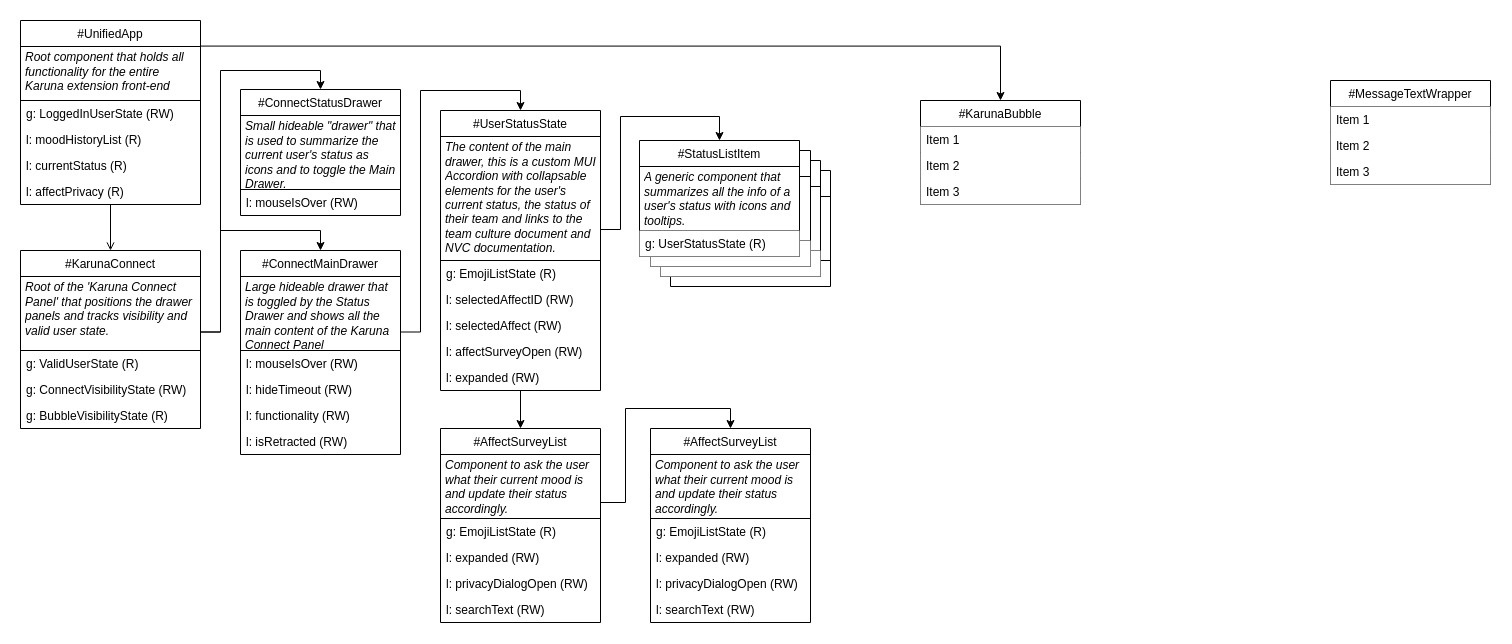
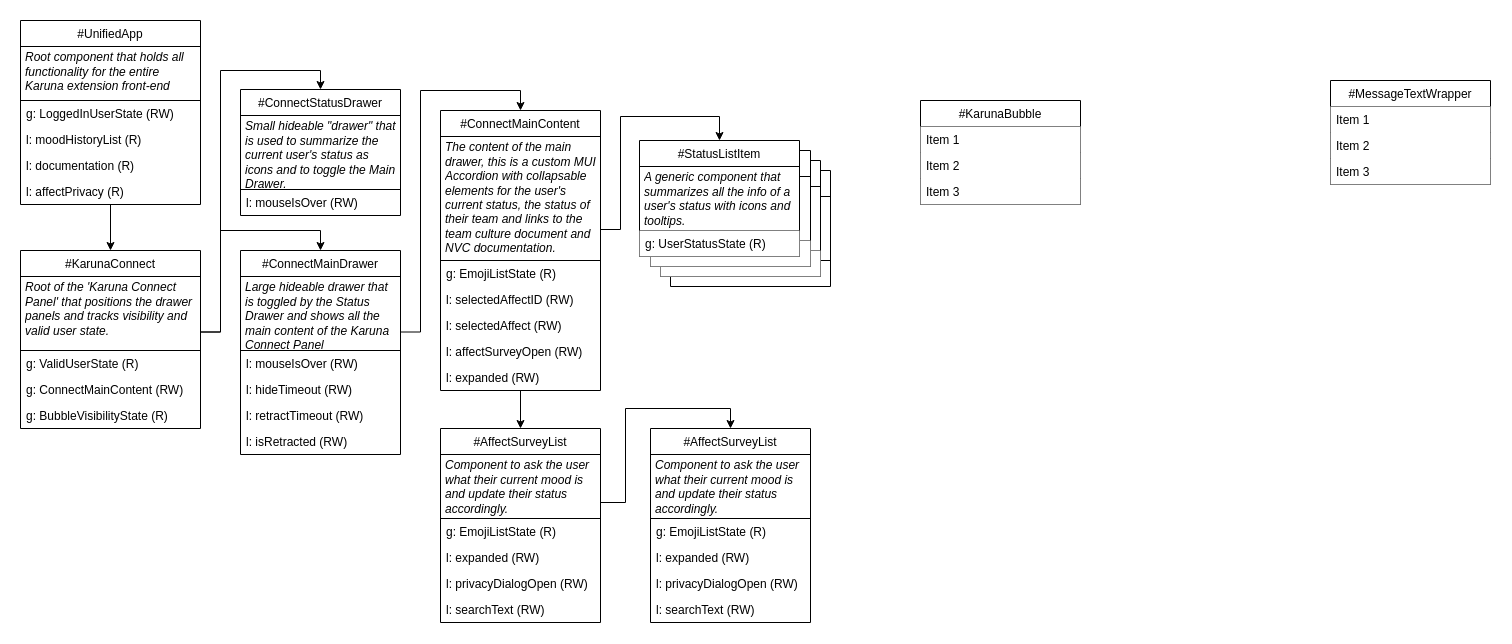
(625, 46) -> none
(520, 124) -> (520, 124)
(87, 166) -> (85, 166)
(111, 244) -> (111, 242)
(114, 390) -> (107, 390)
(306, 416) -> (312, 416)
